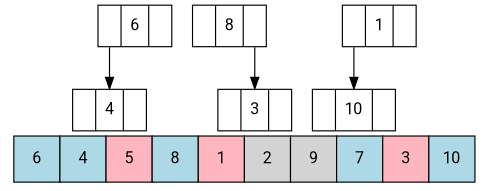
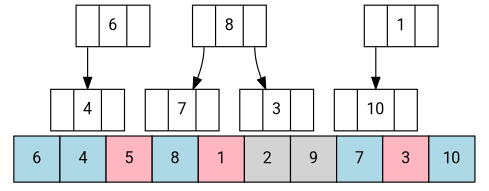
none -> (182, 110)
